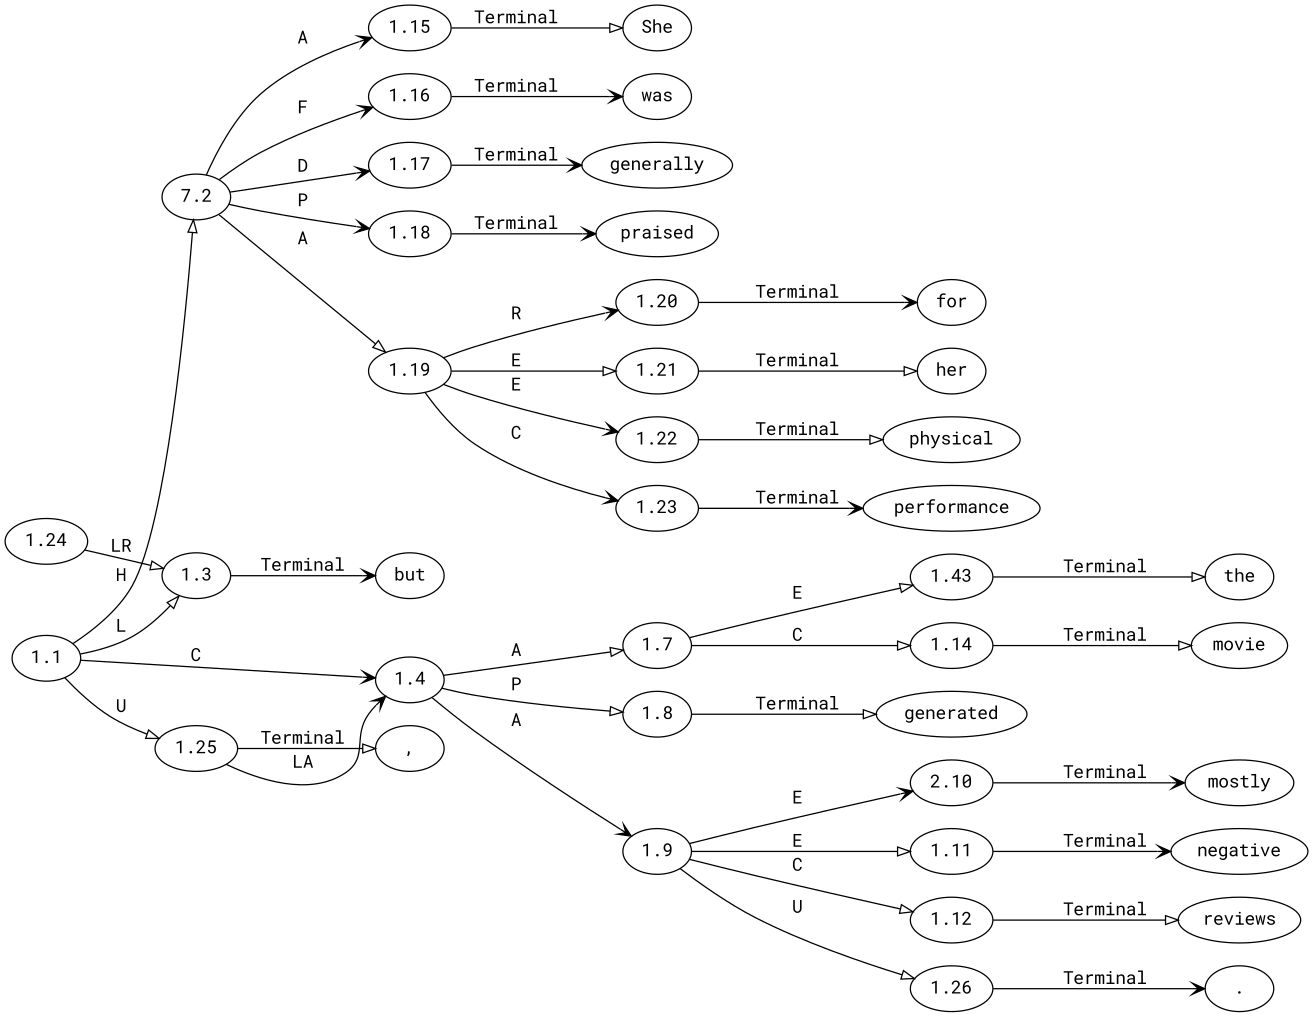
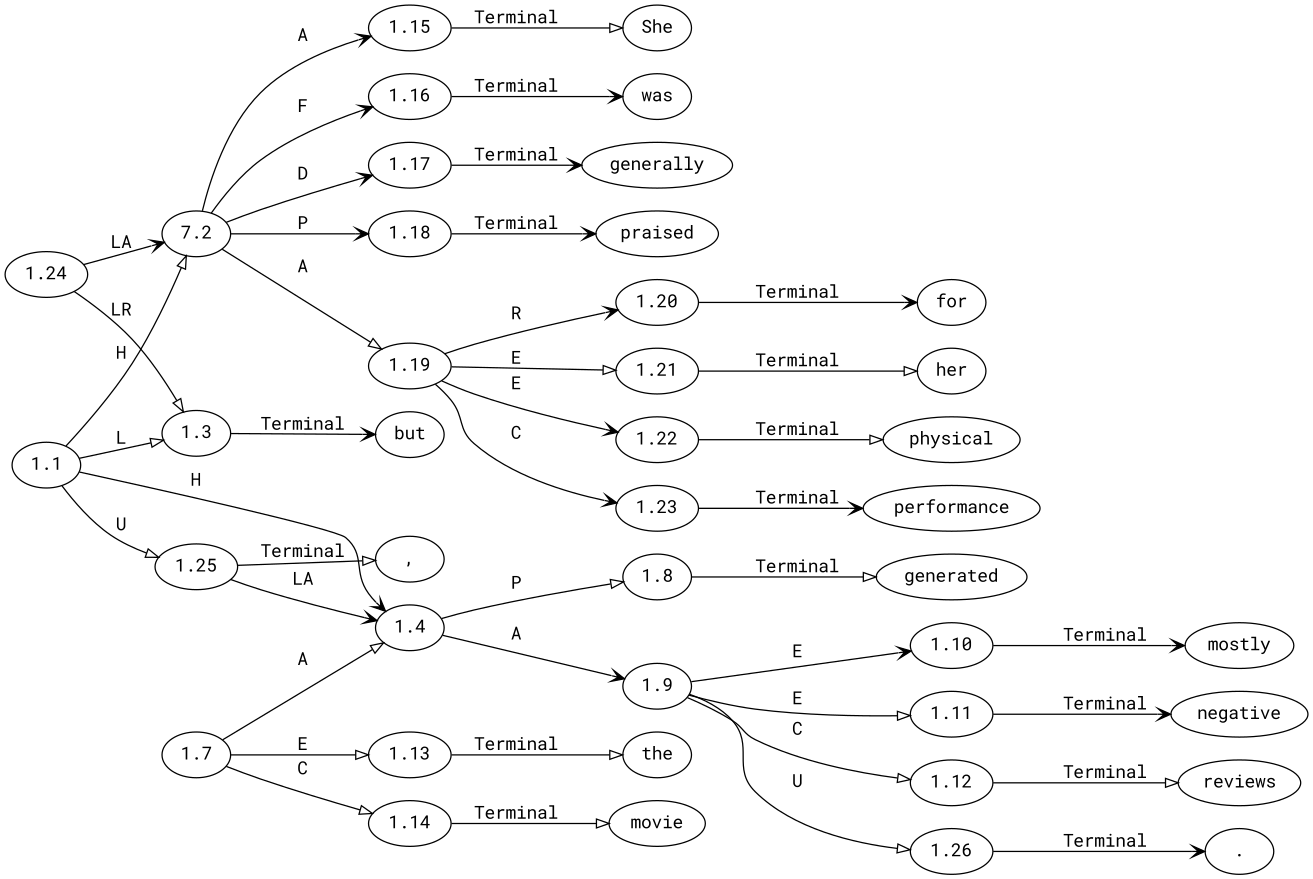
none -> (118, 255)
(952, 577) -> (410, 755)
(196, 656) -> (196, 481)
(527, 664) -> (297, 695)
(952, 783) -> (952, 646)
